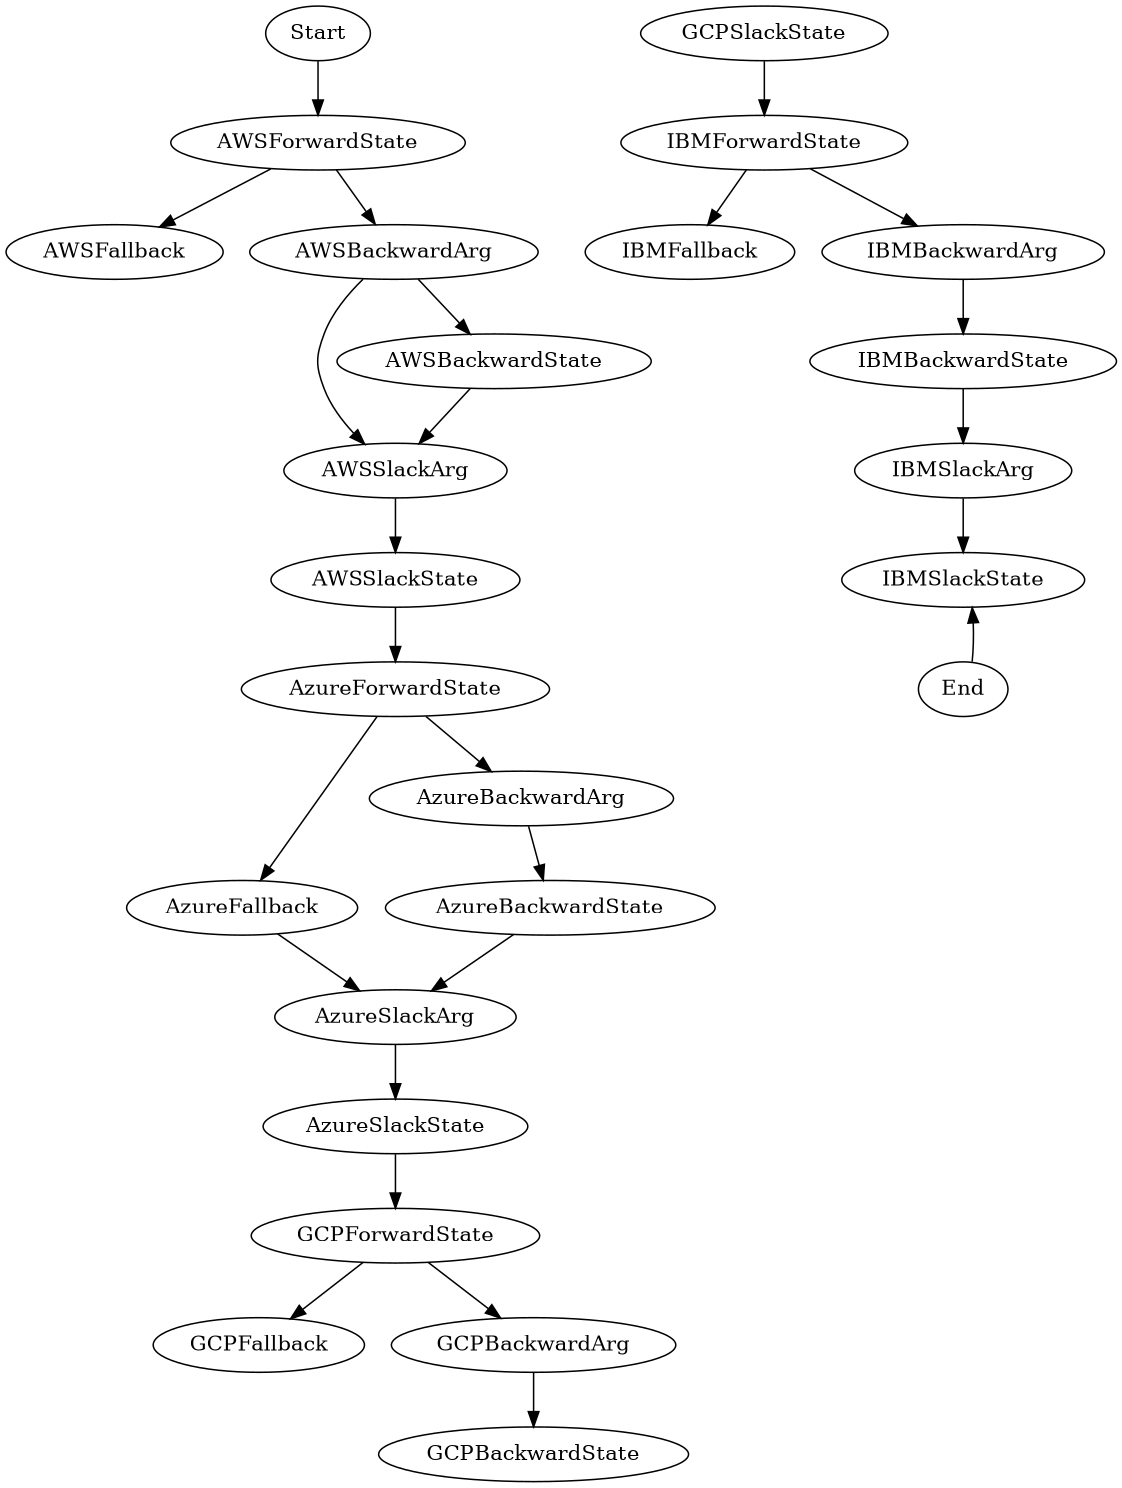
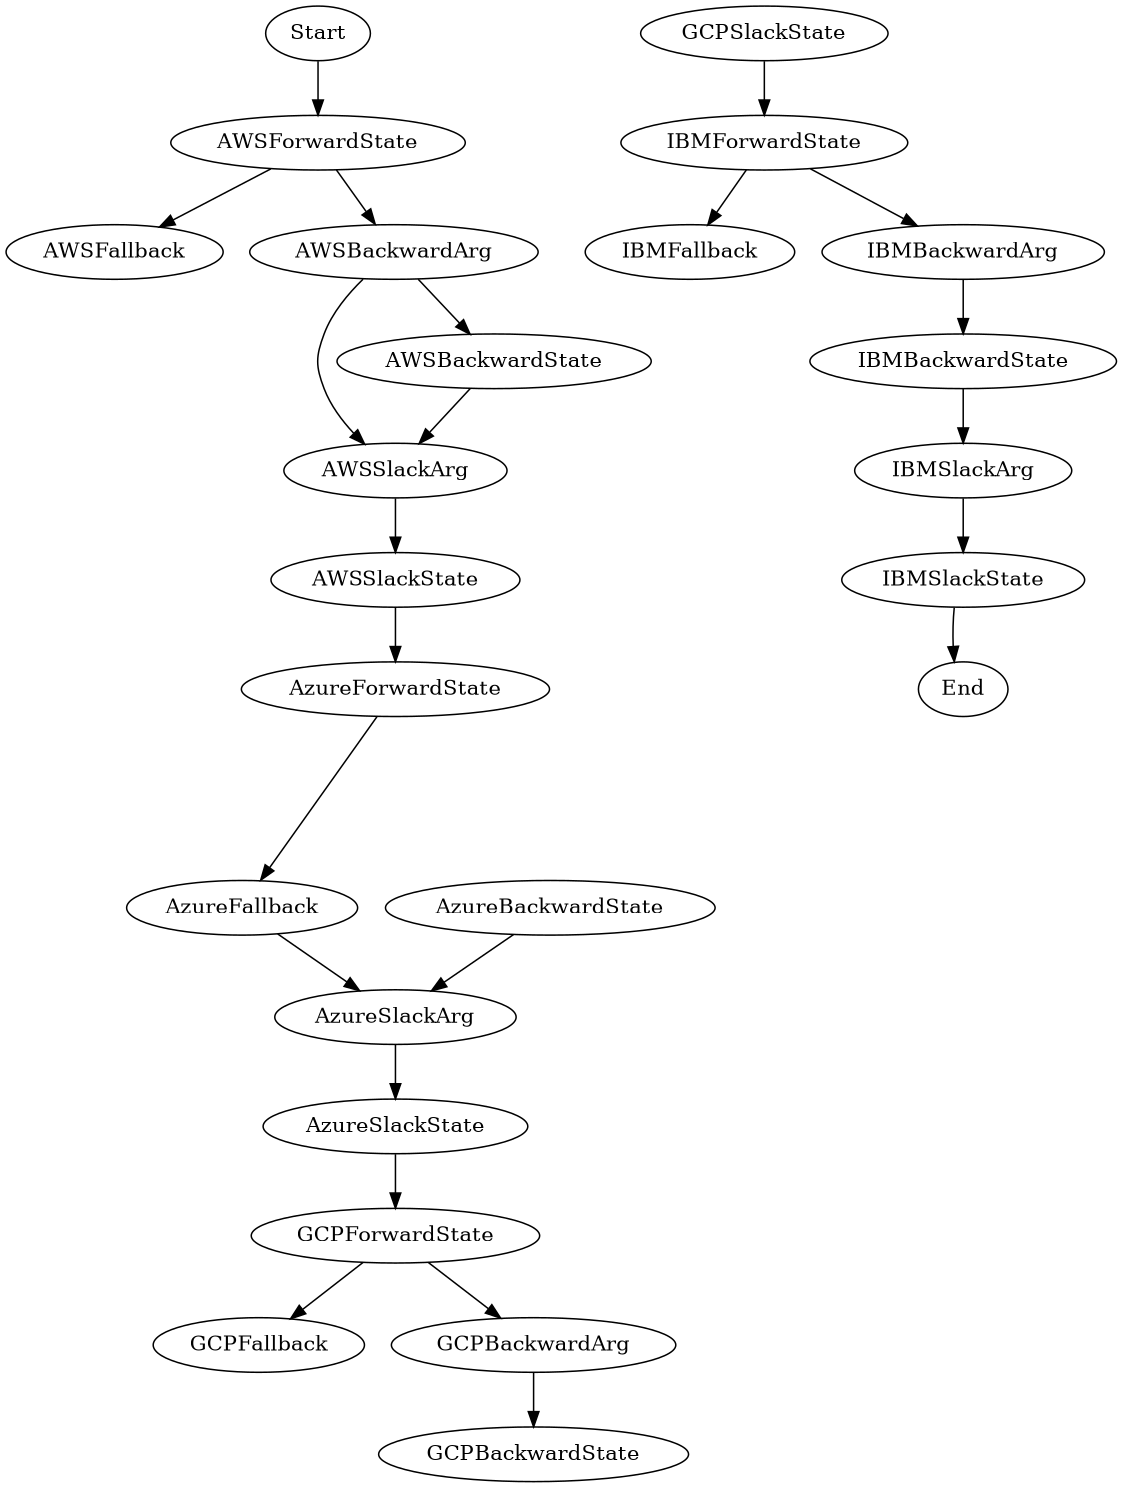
(973, 642) -> (953, 627)
(521, 798) -> none
